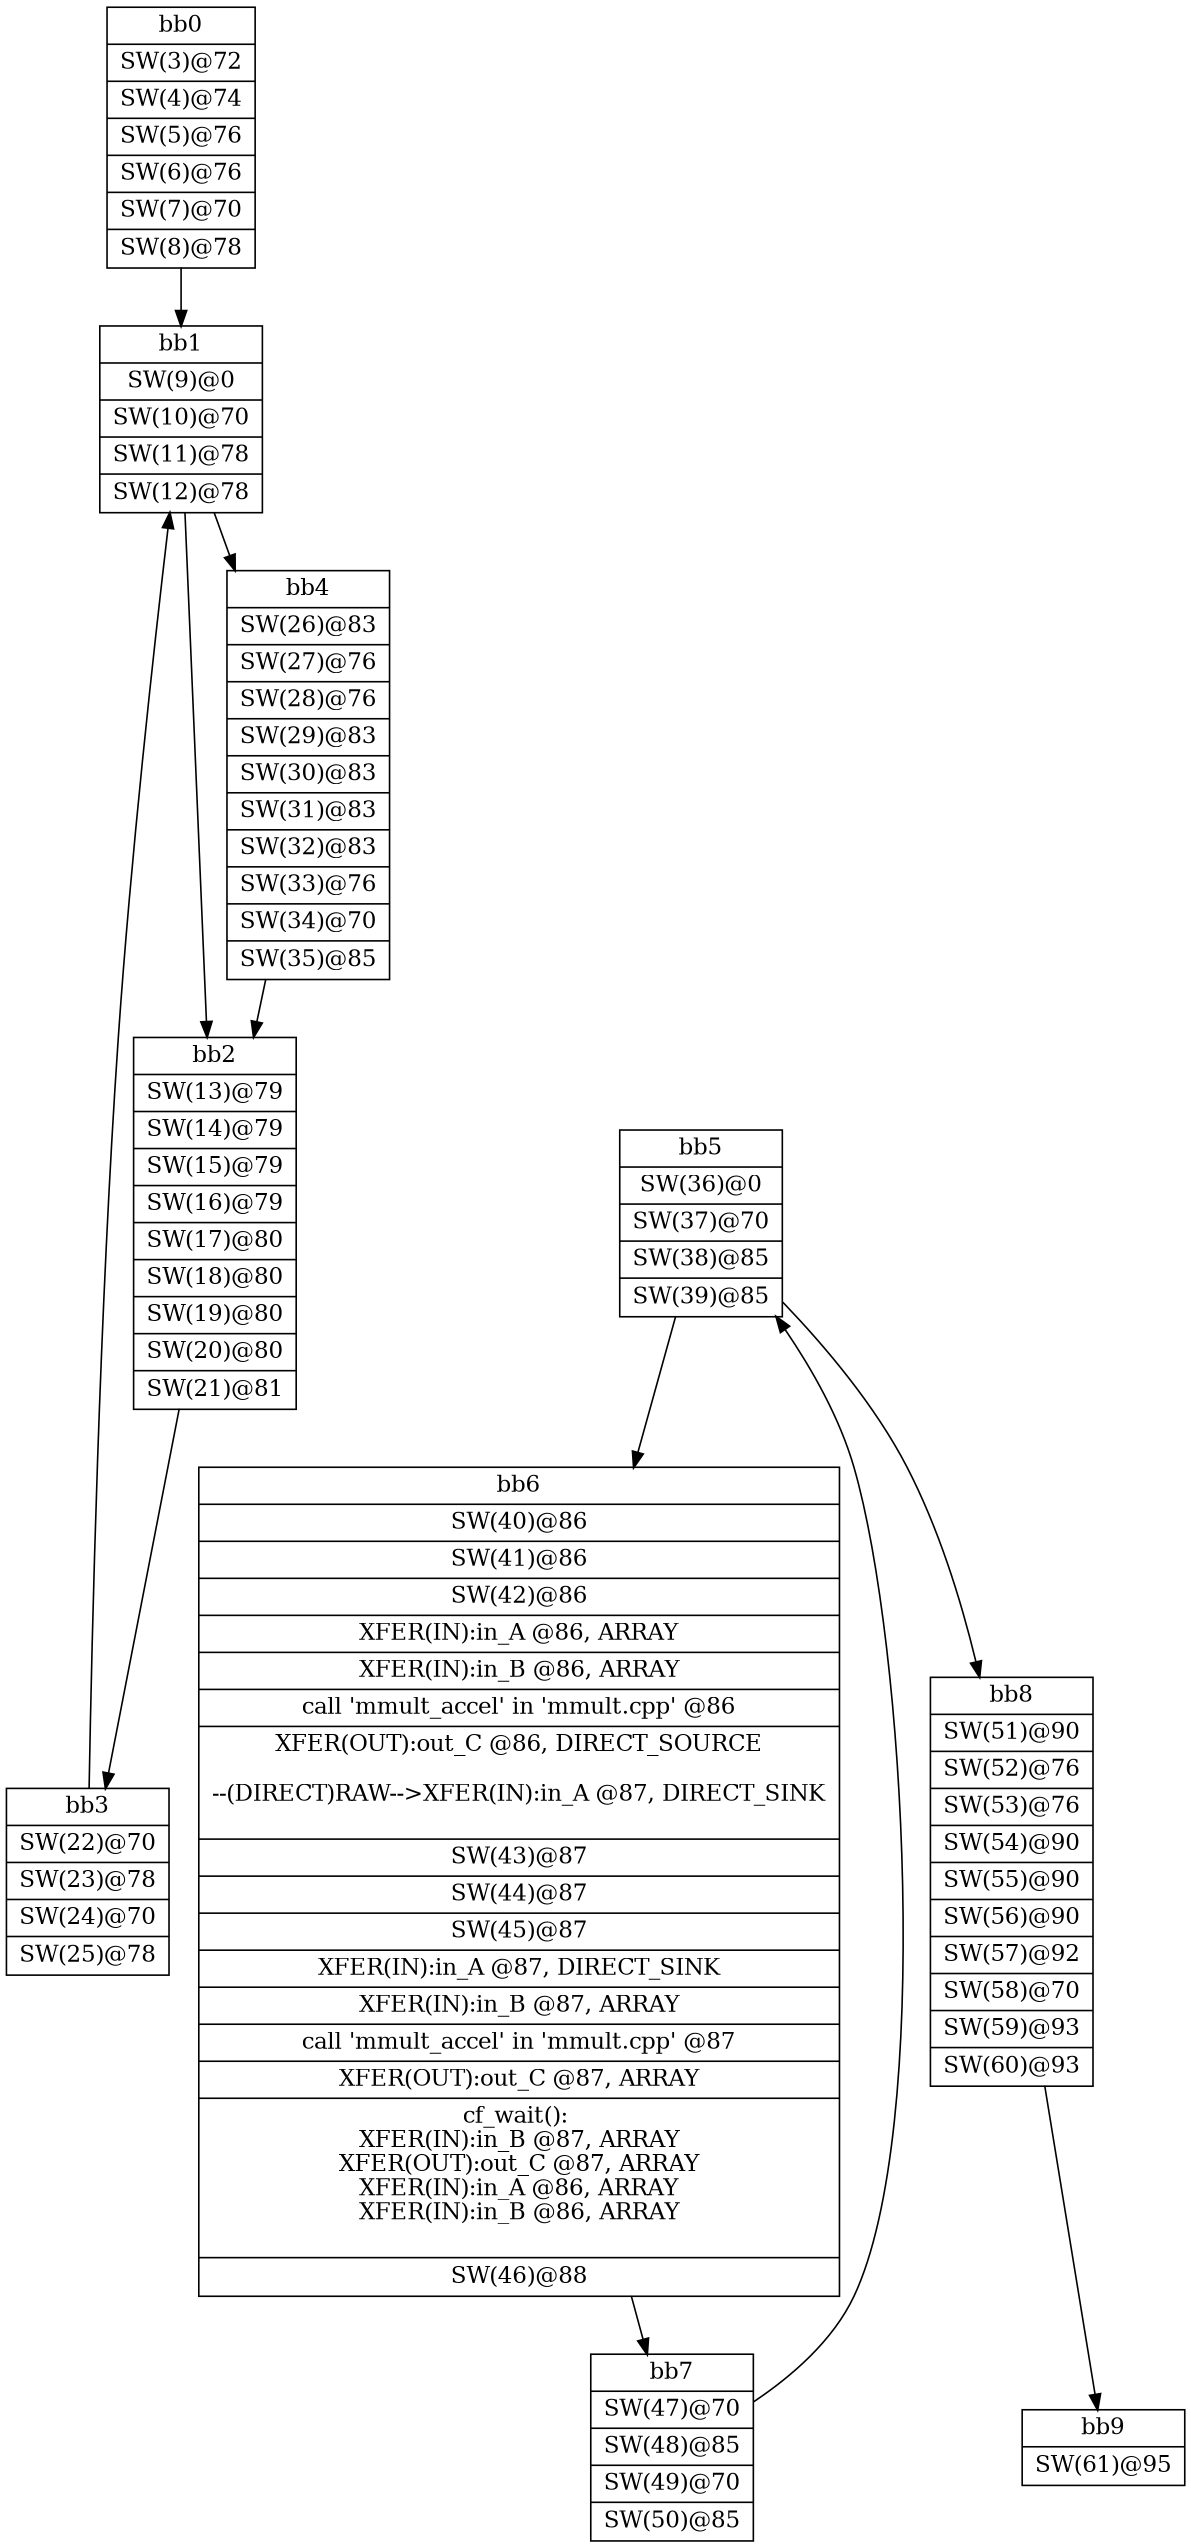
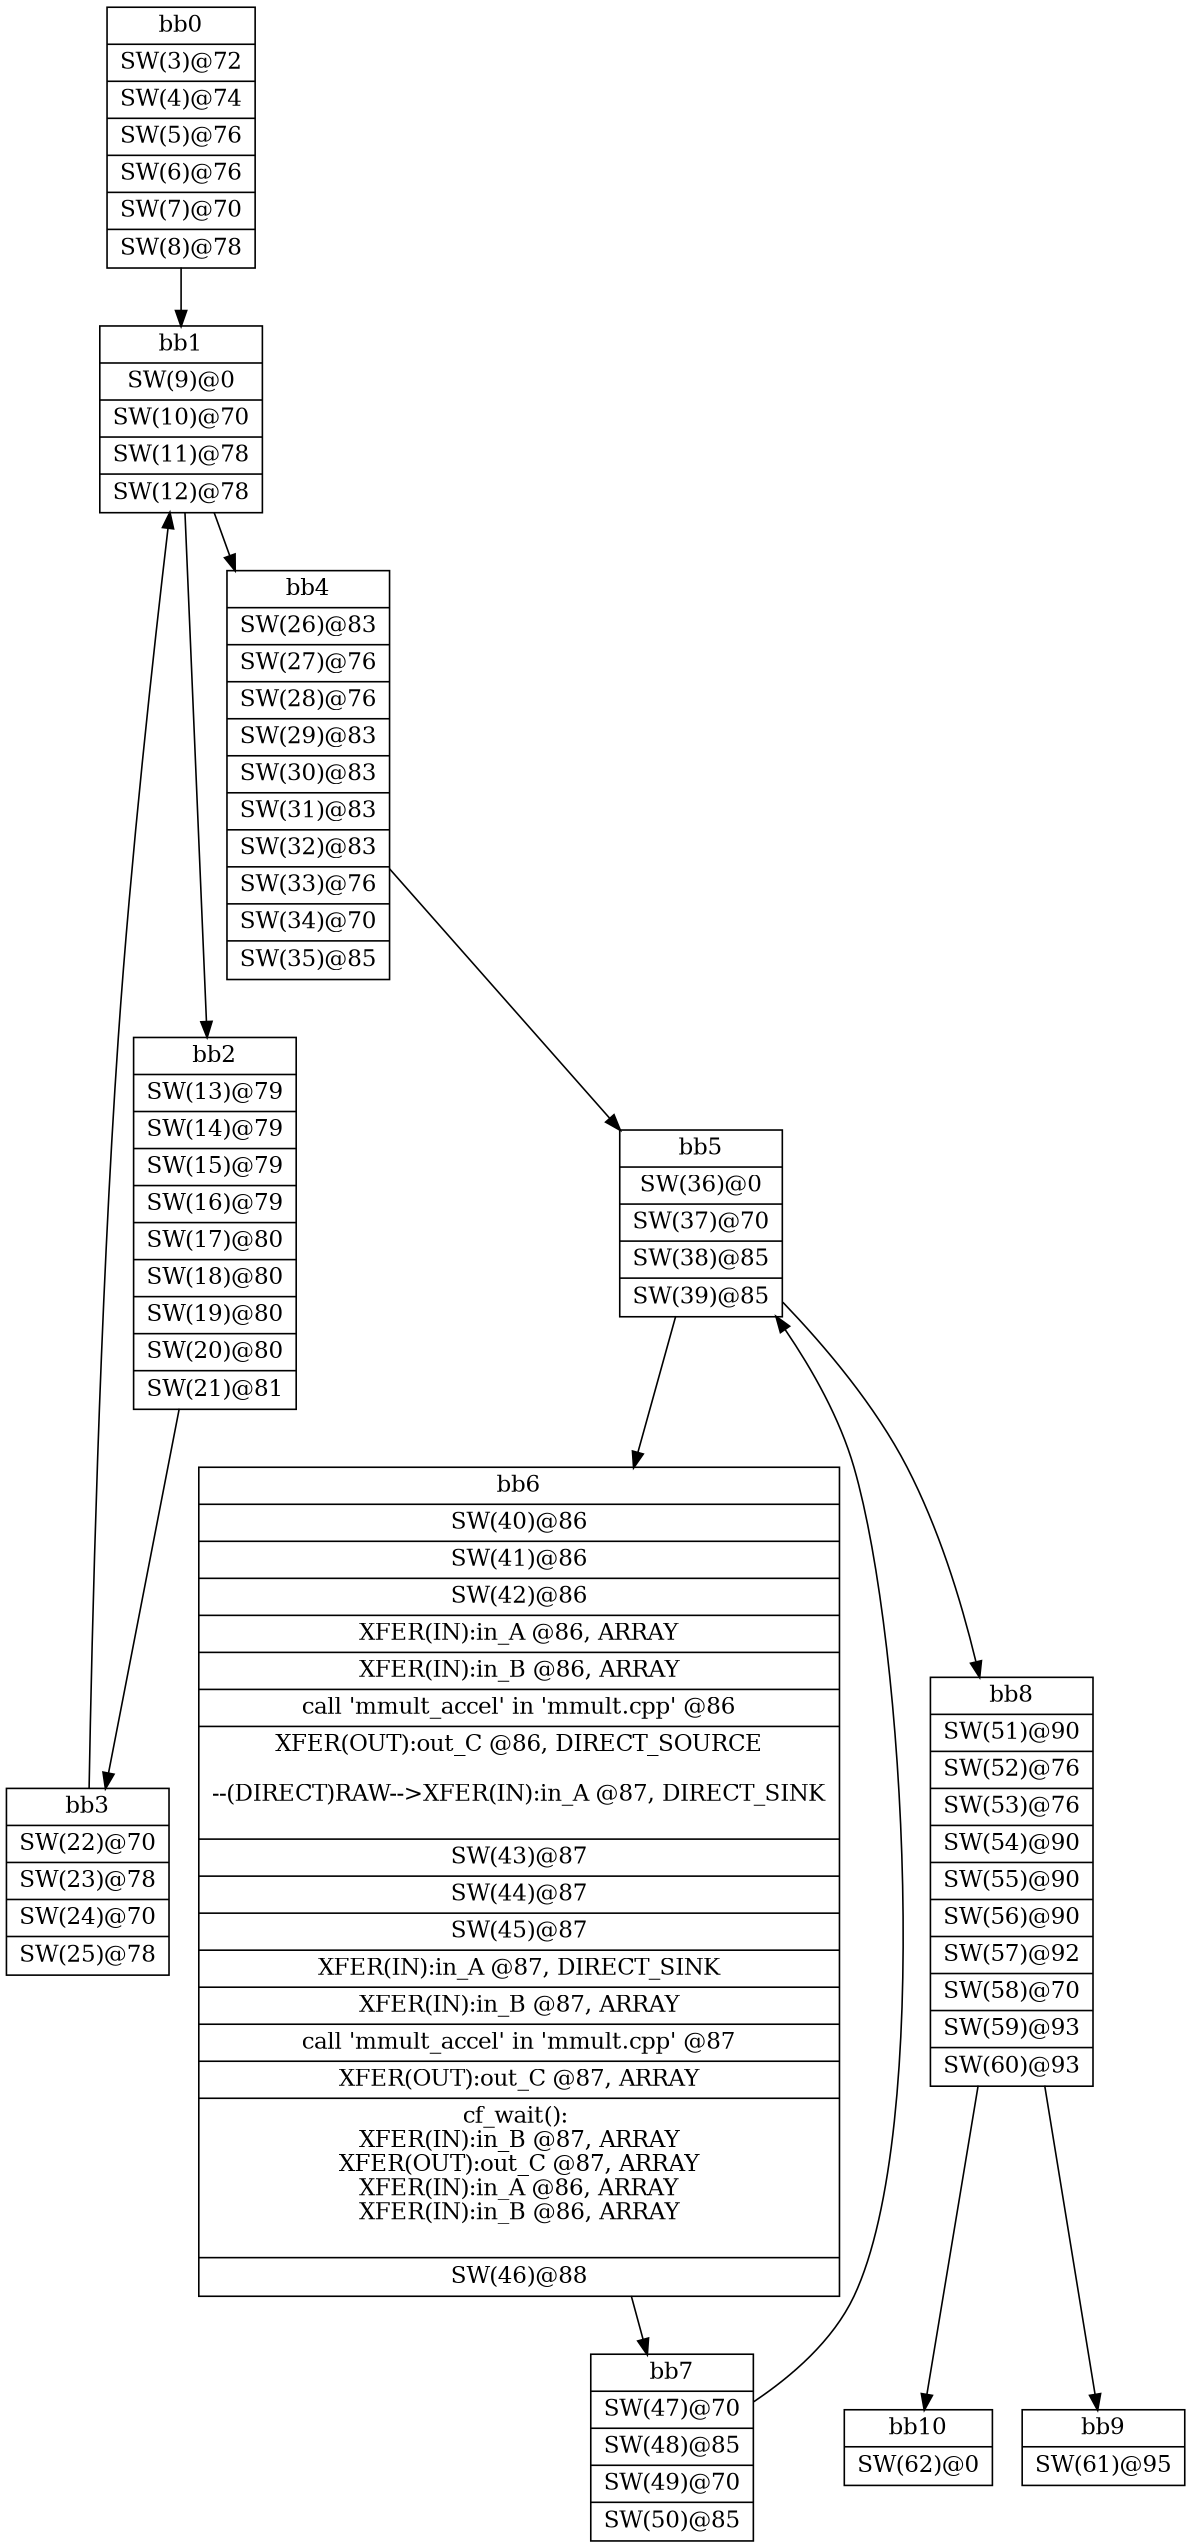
(261, 1000) -> (500, 994)
none -> (918, 2448)
